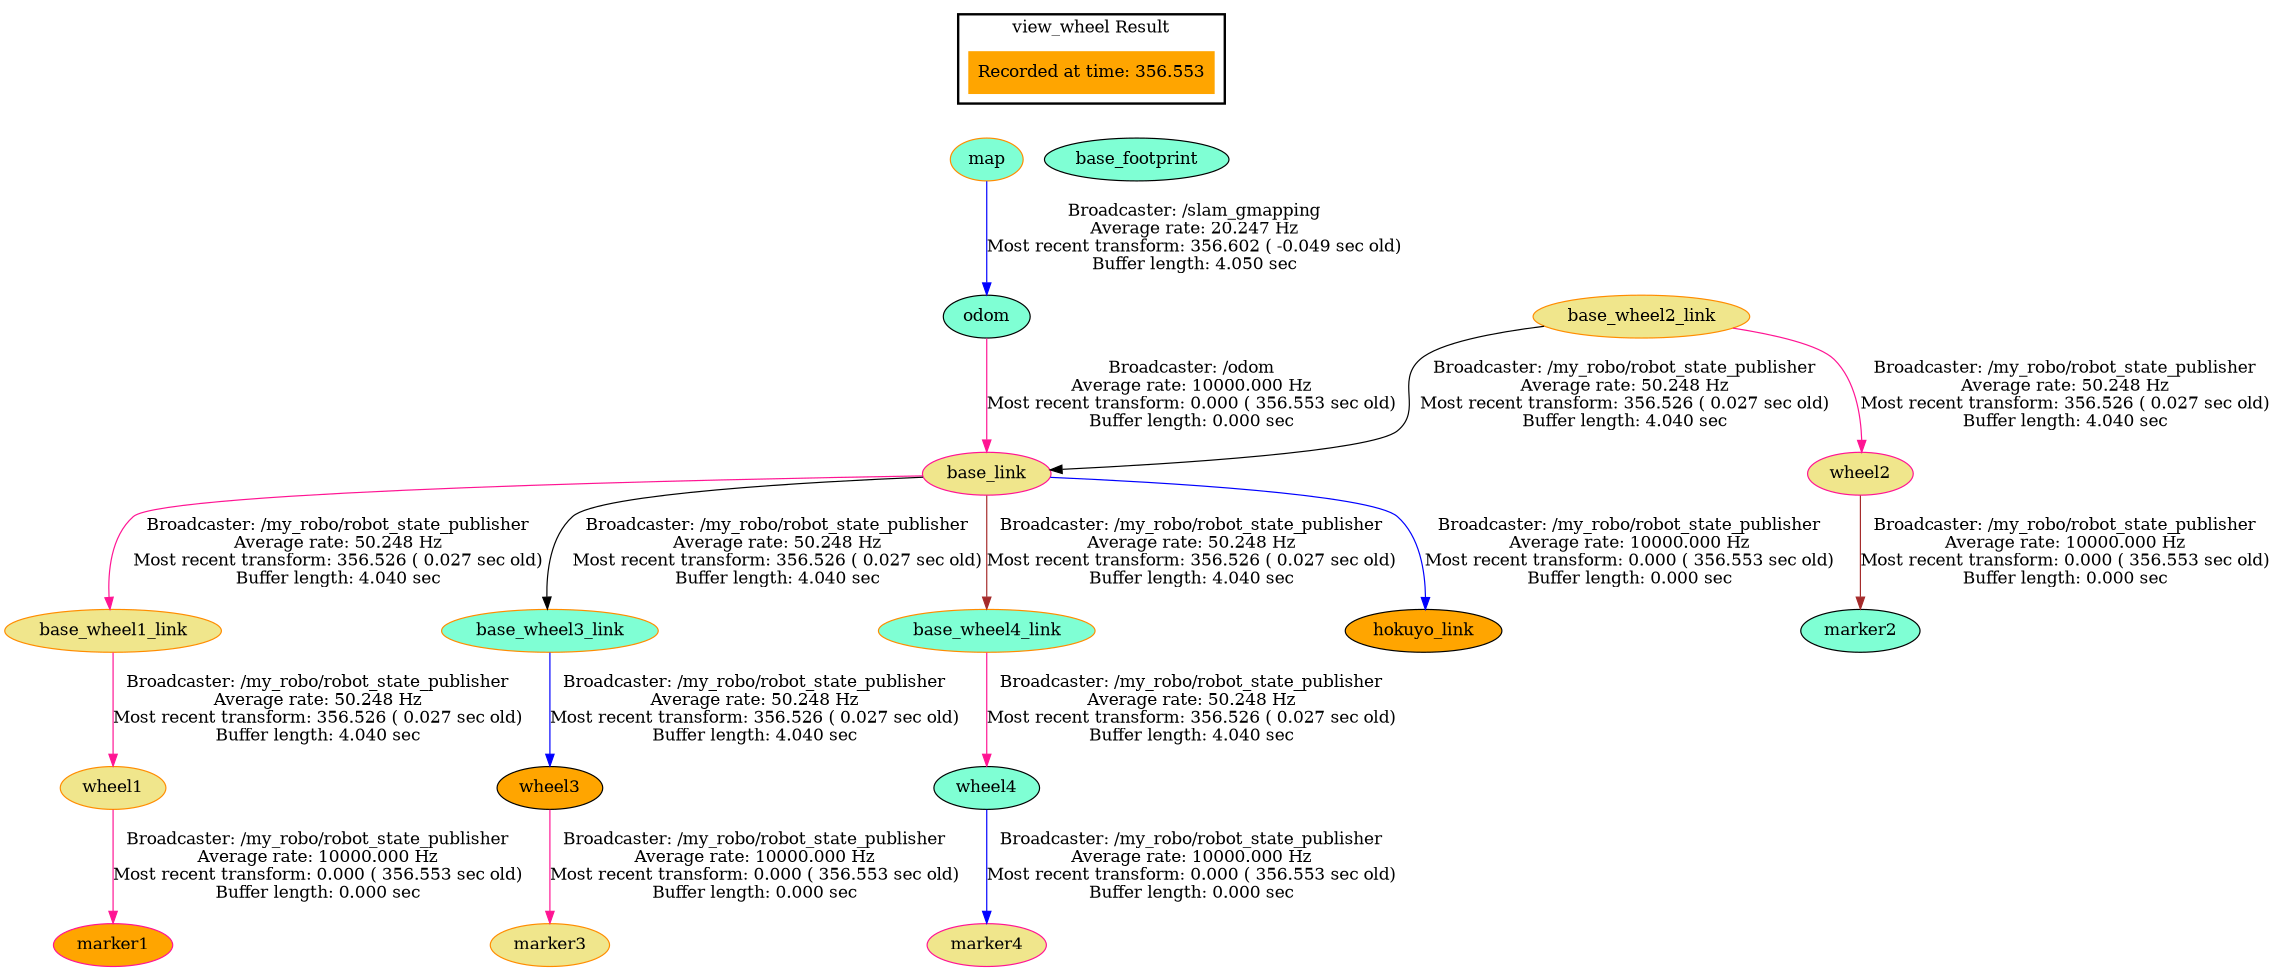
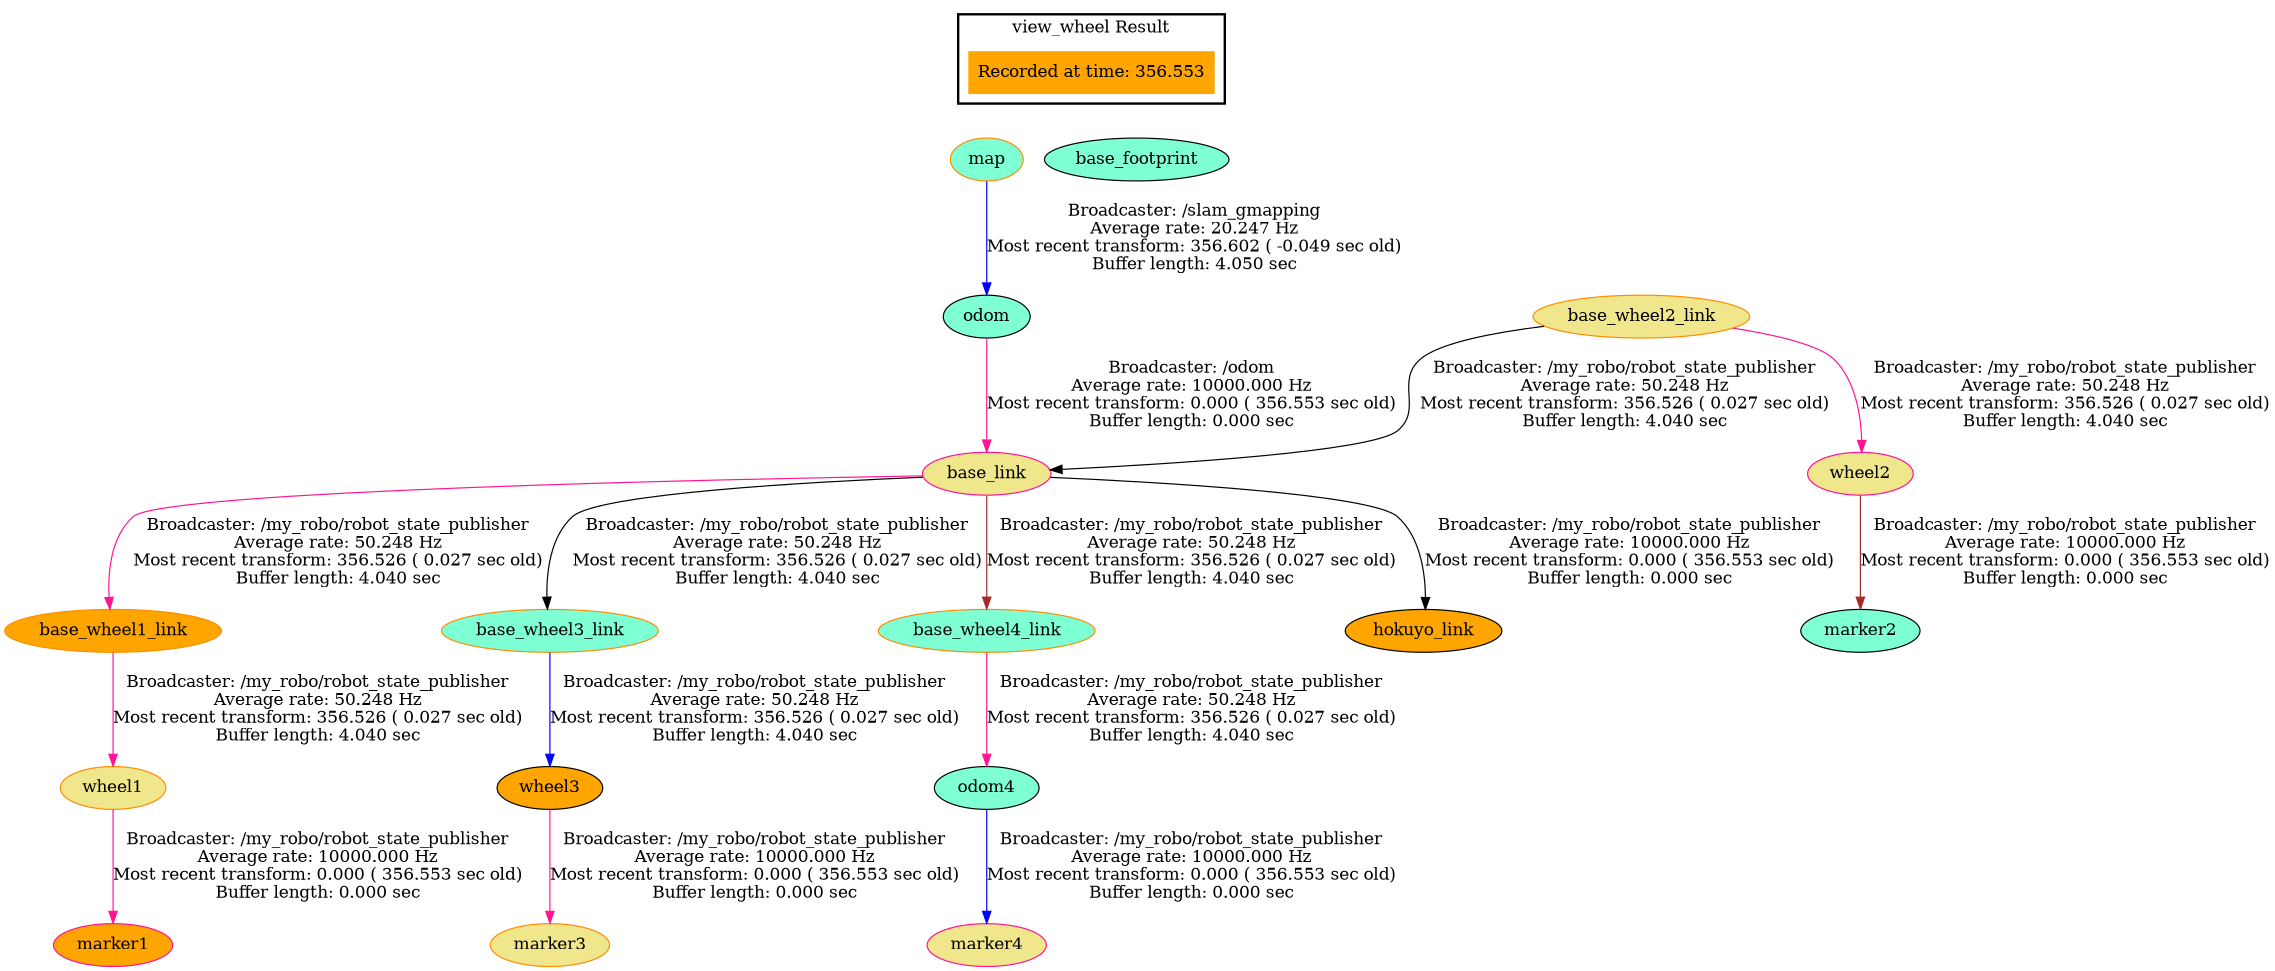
(1269, 492) -> (1269, 492)
(113, 631) -> (113, 631)
(987, 788) -> (987, 788)
